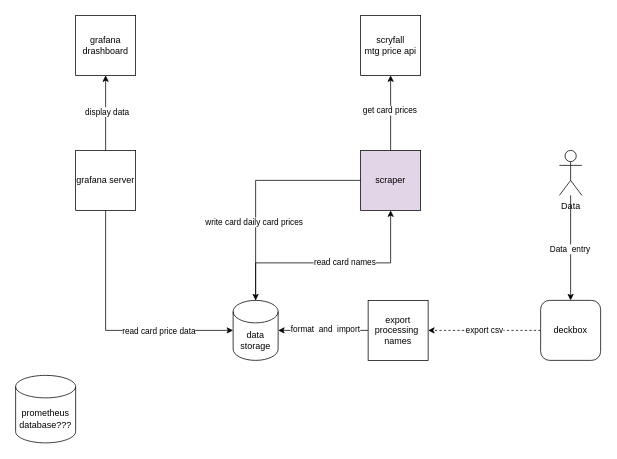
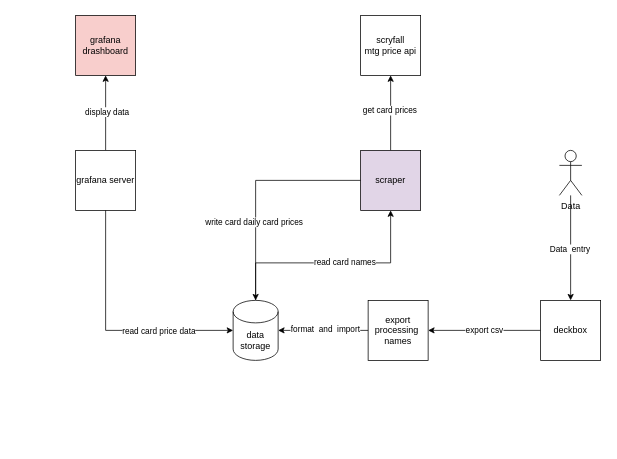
(105, 45) -> (105, 45)
(521, 330) -> (521, 330)
(570, 330) -> (570, 330)
(45, 409) -> none
